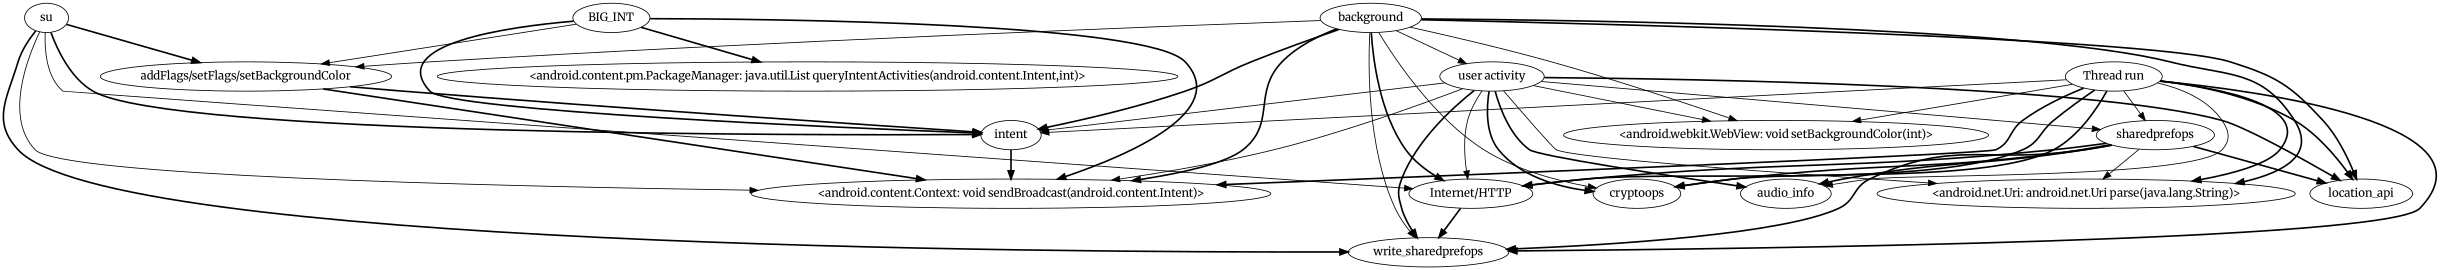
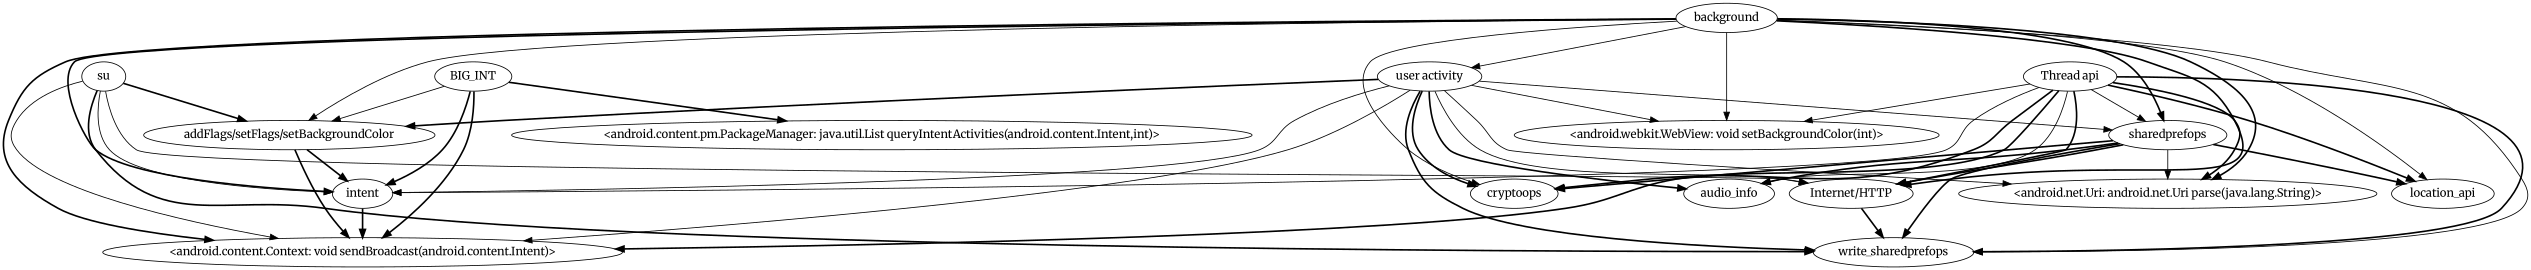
none -> (1985, 29)
(2132, 49) -> (2198, 55)
(2114, 77) -> (2070, 77)
(1966, 90) -> (896, 101)
(495, 130) -> (117, 155)
